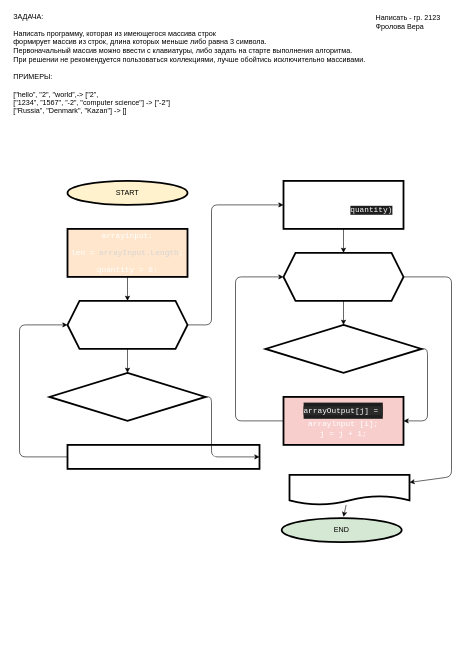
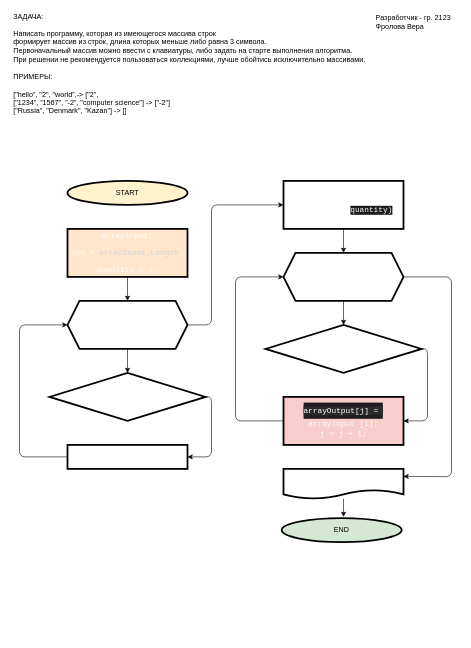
(410, 22) -> (417, 22)
(164, 457) -> (128, 457)
(350, 490) -> (344, 484)
